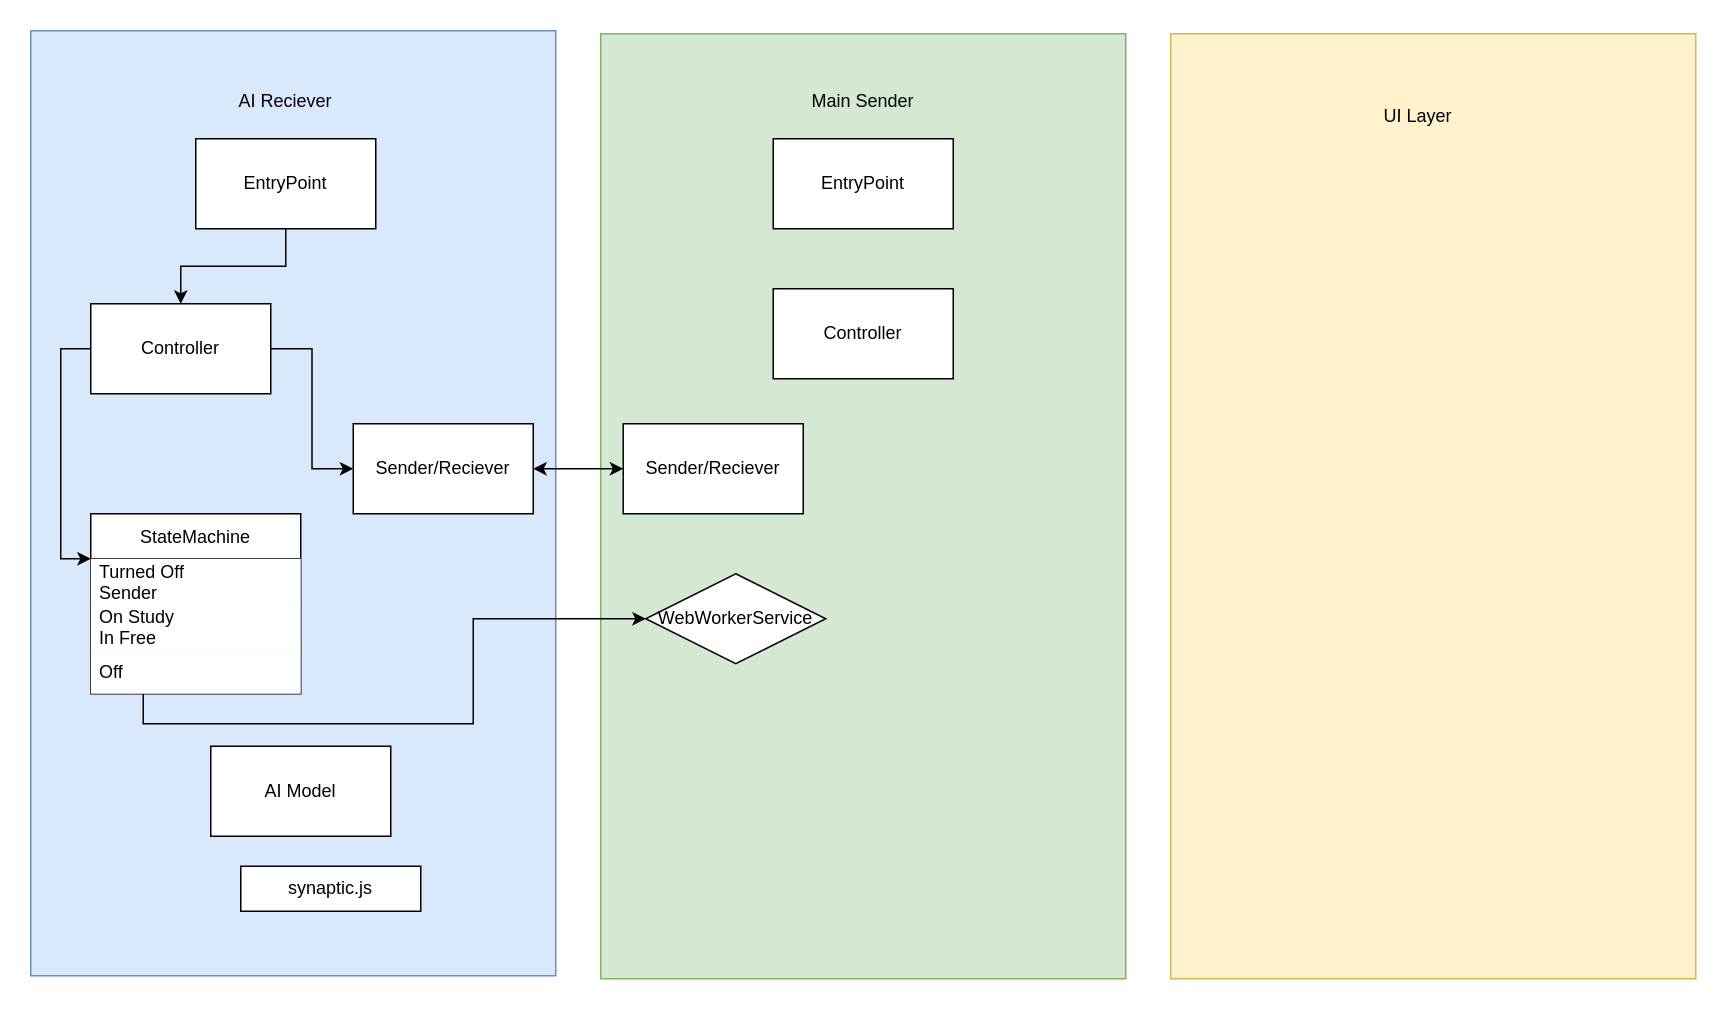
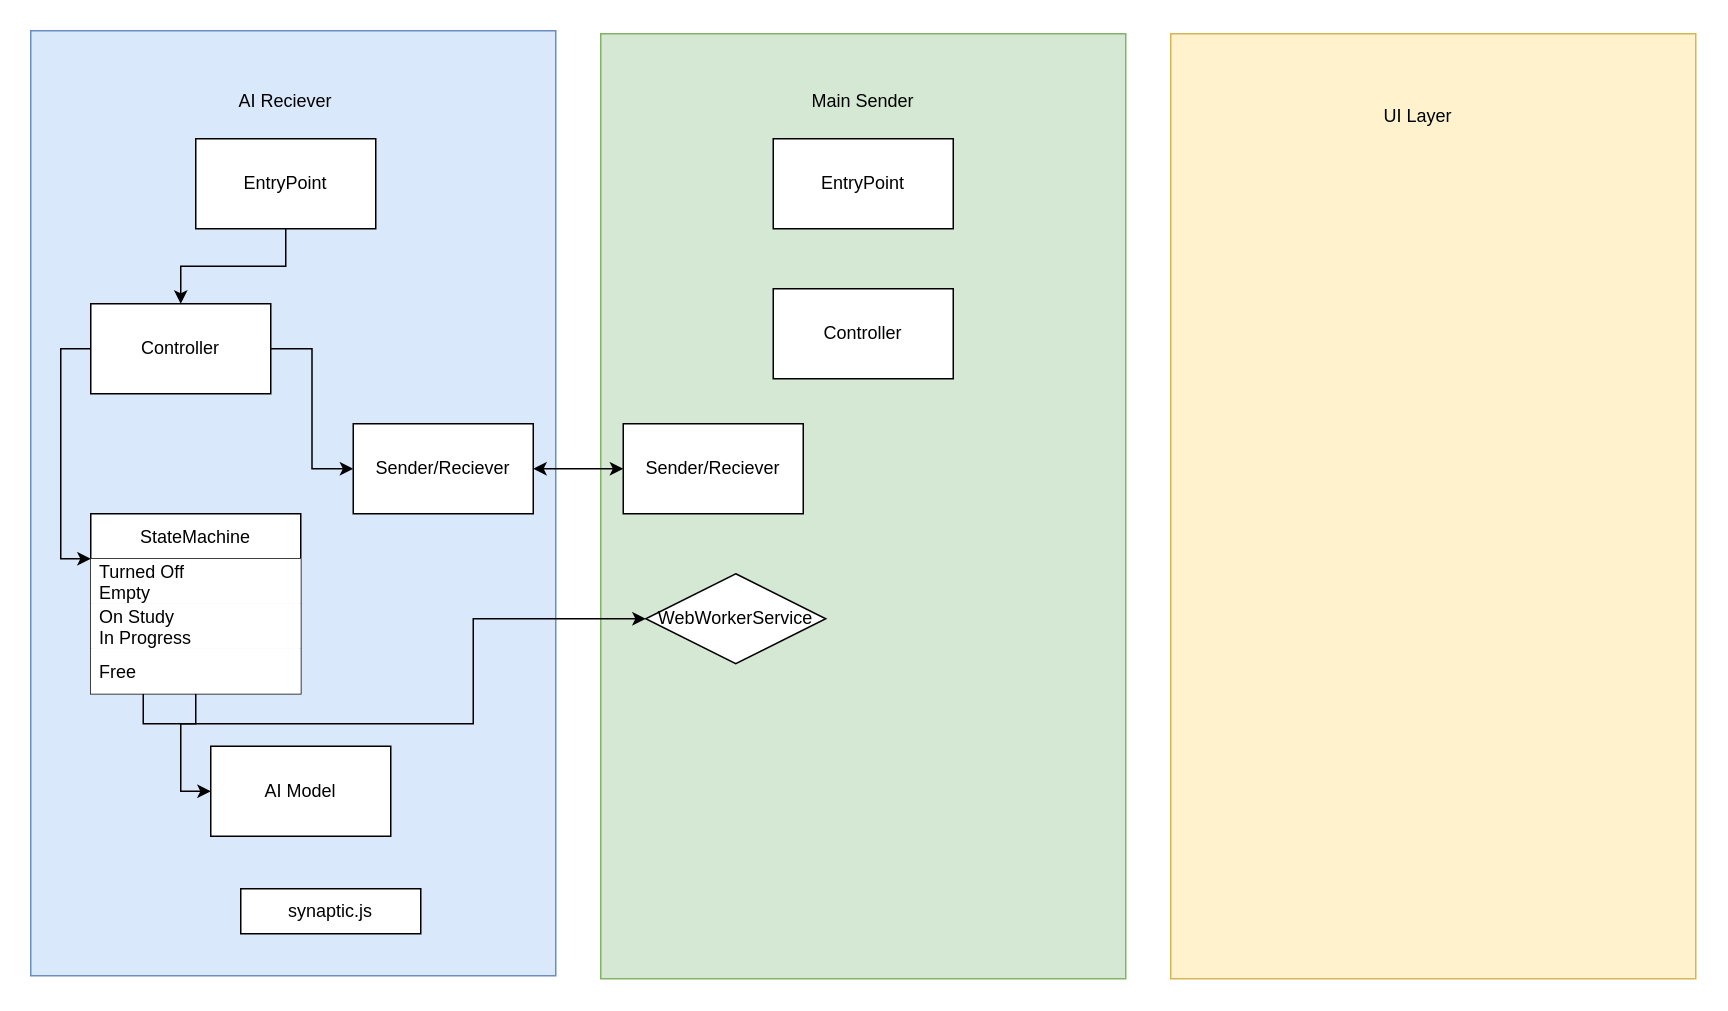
(147, 572) -> (147, 572)
(137, 617) -> (137, 617)
(114, 672) -> (119, 672)
none -> (181, 768)
(331, 889) -> (331, 911)
